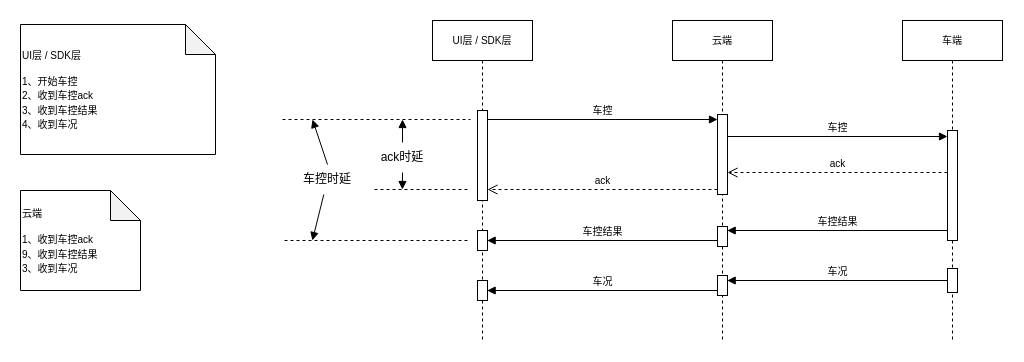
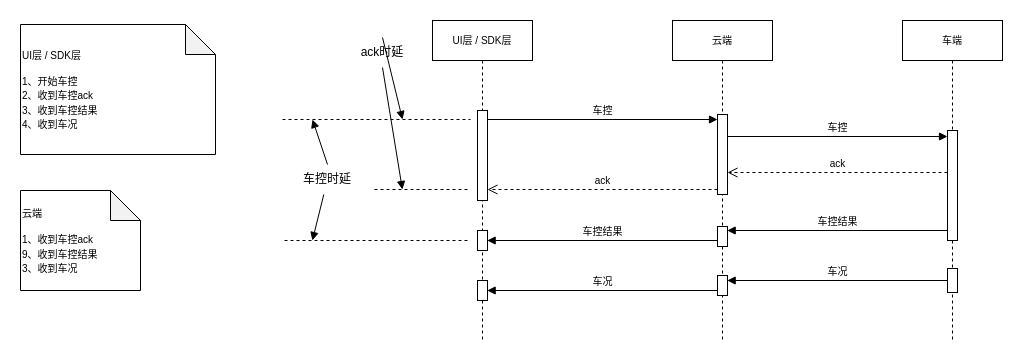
(403, 158) -> (383, 53)
